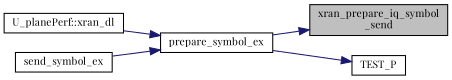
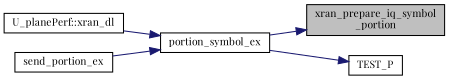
(379, 20) -> (376, 20)
(217, 43) -> (215, 43)
(64, 62) -> (64, 62)
